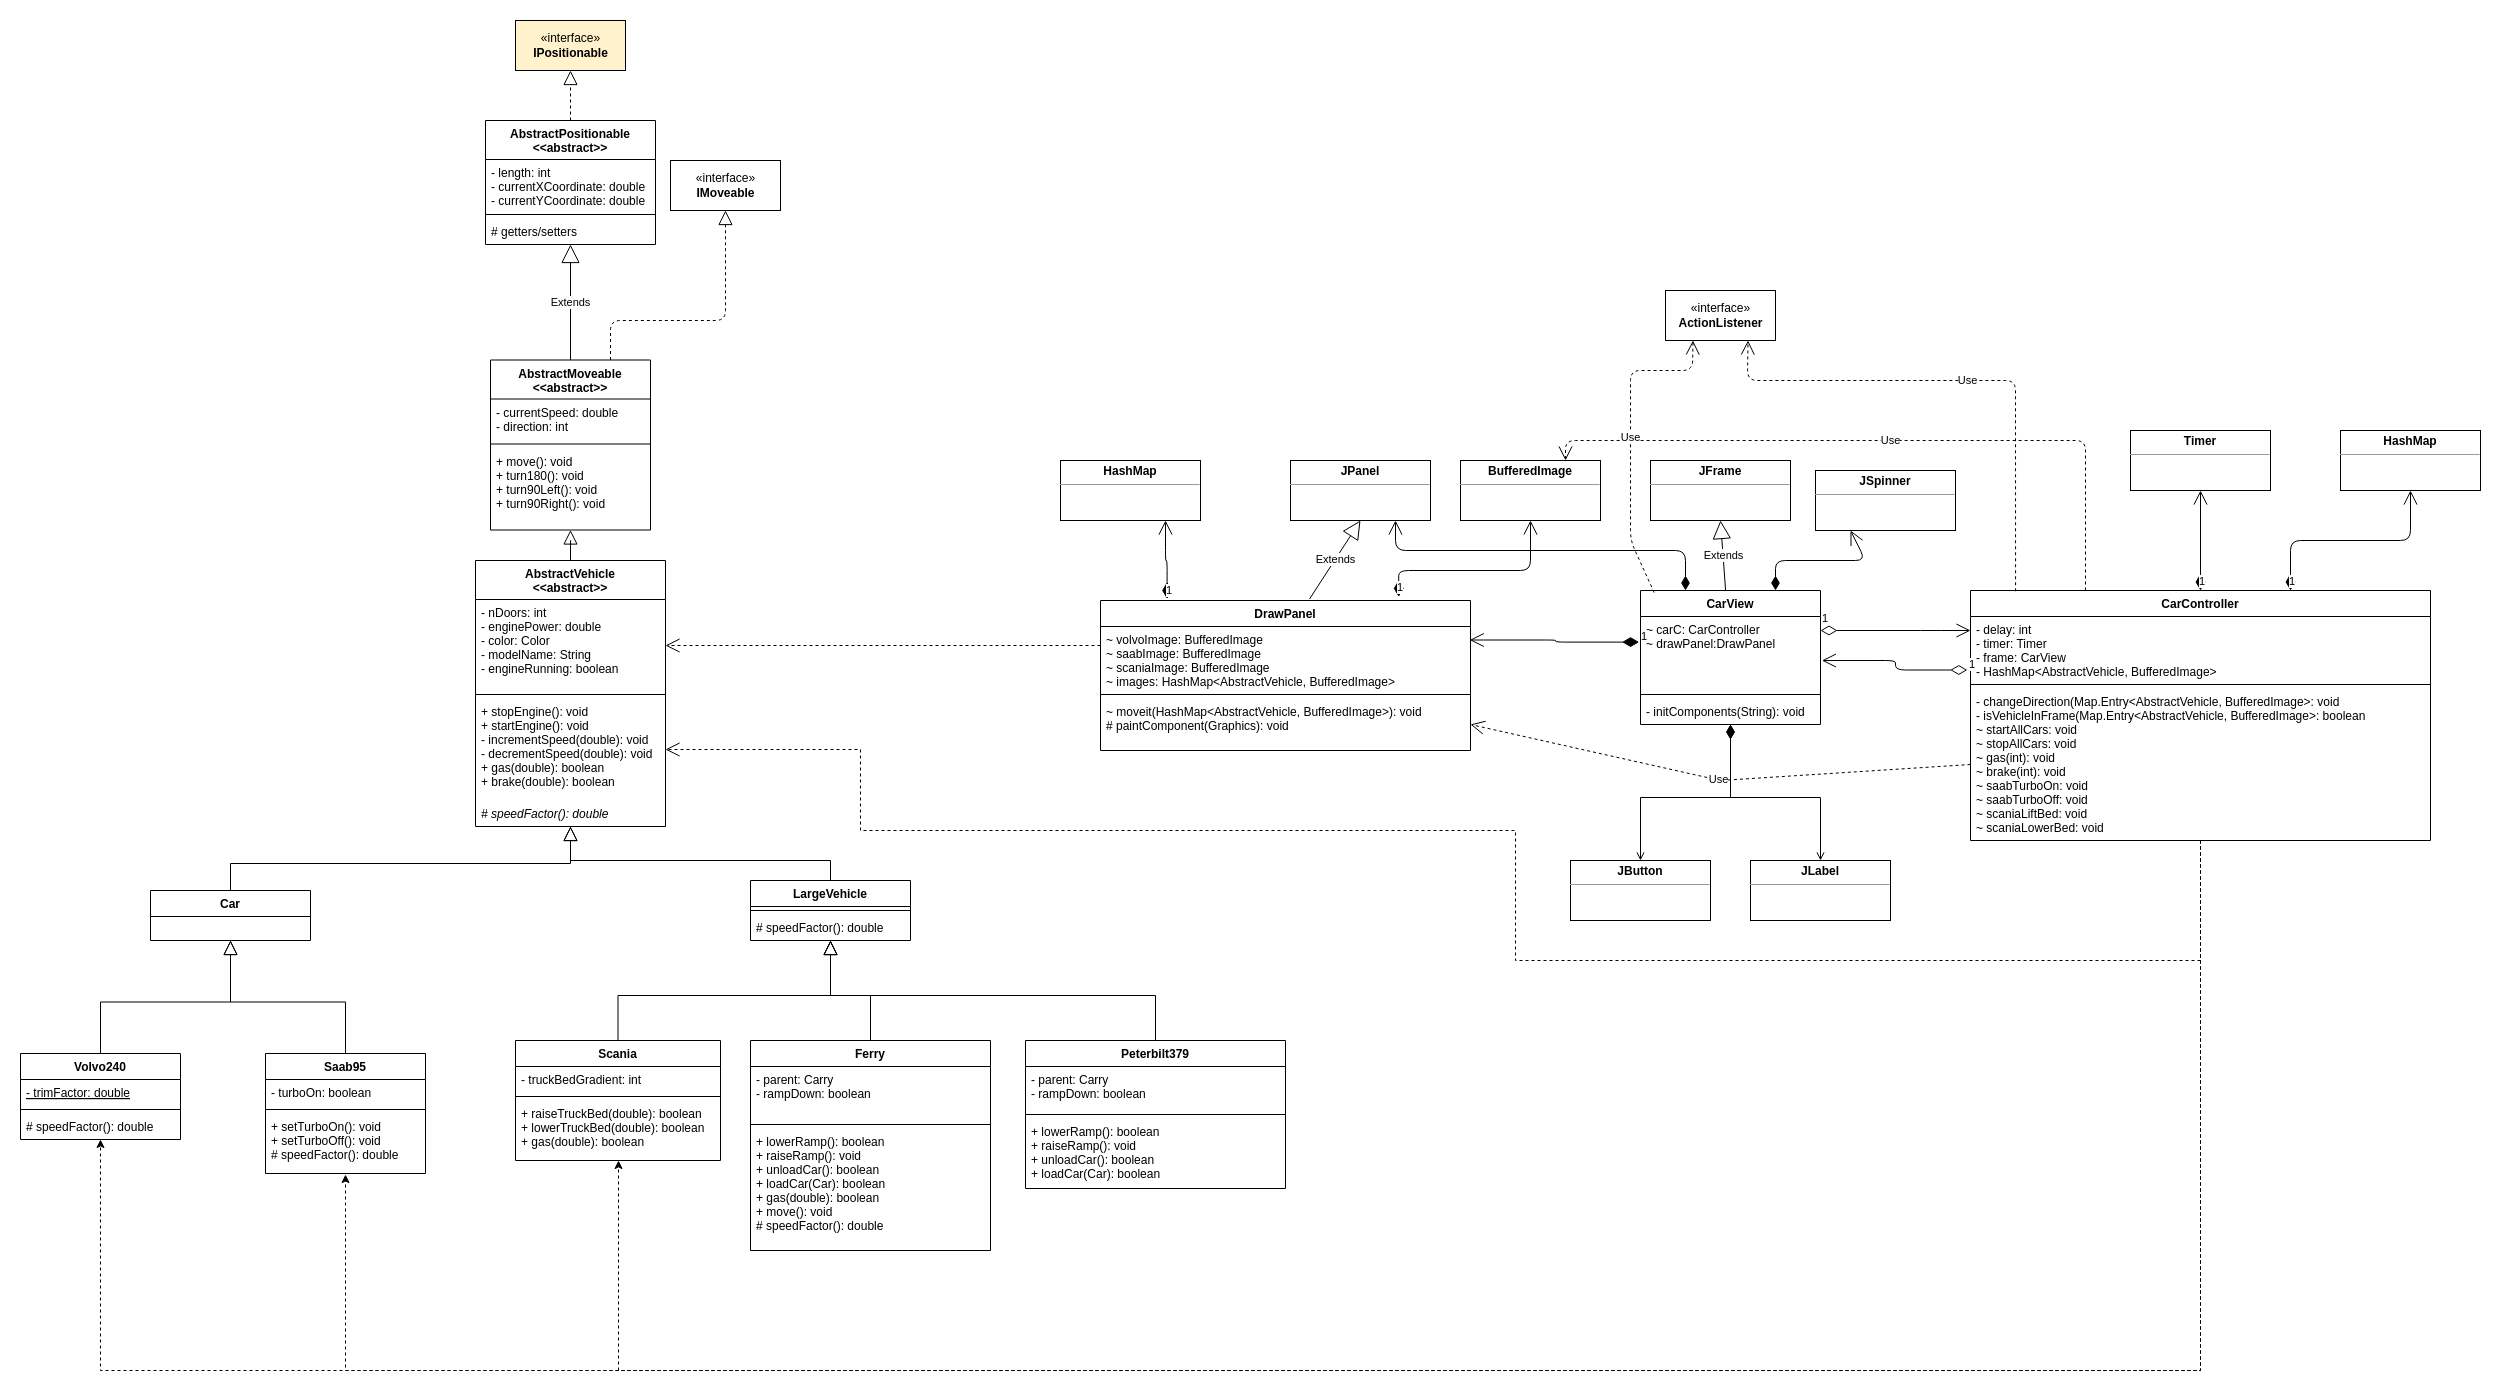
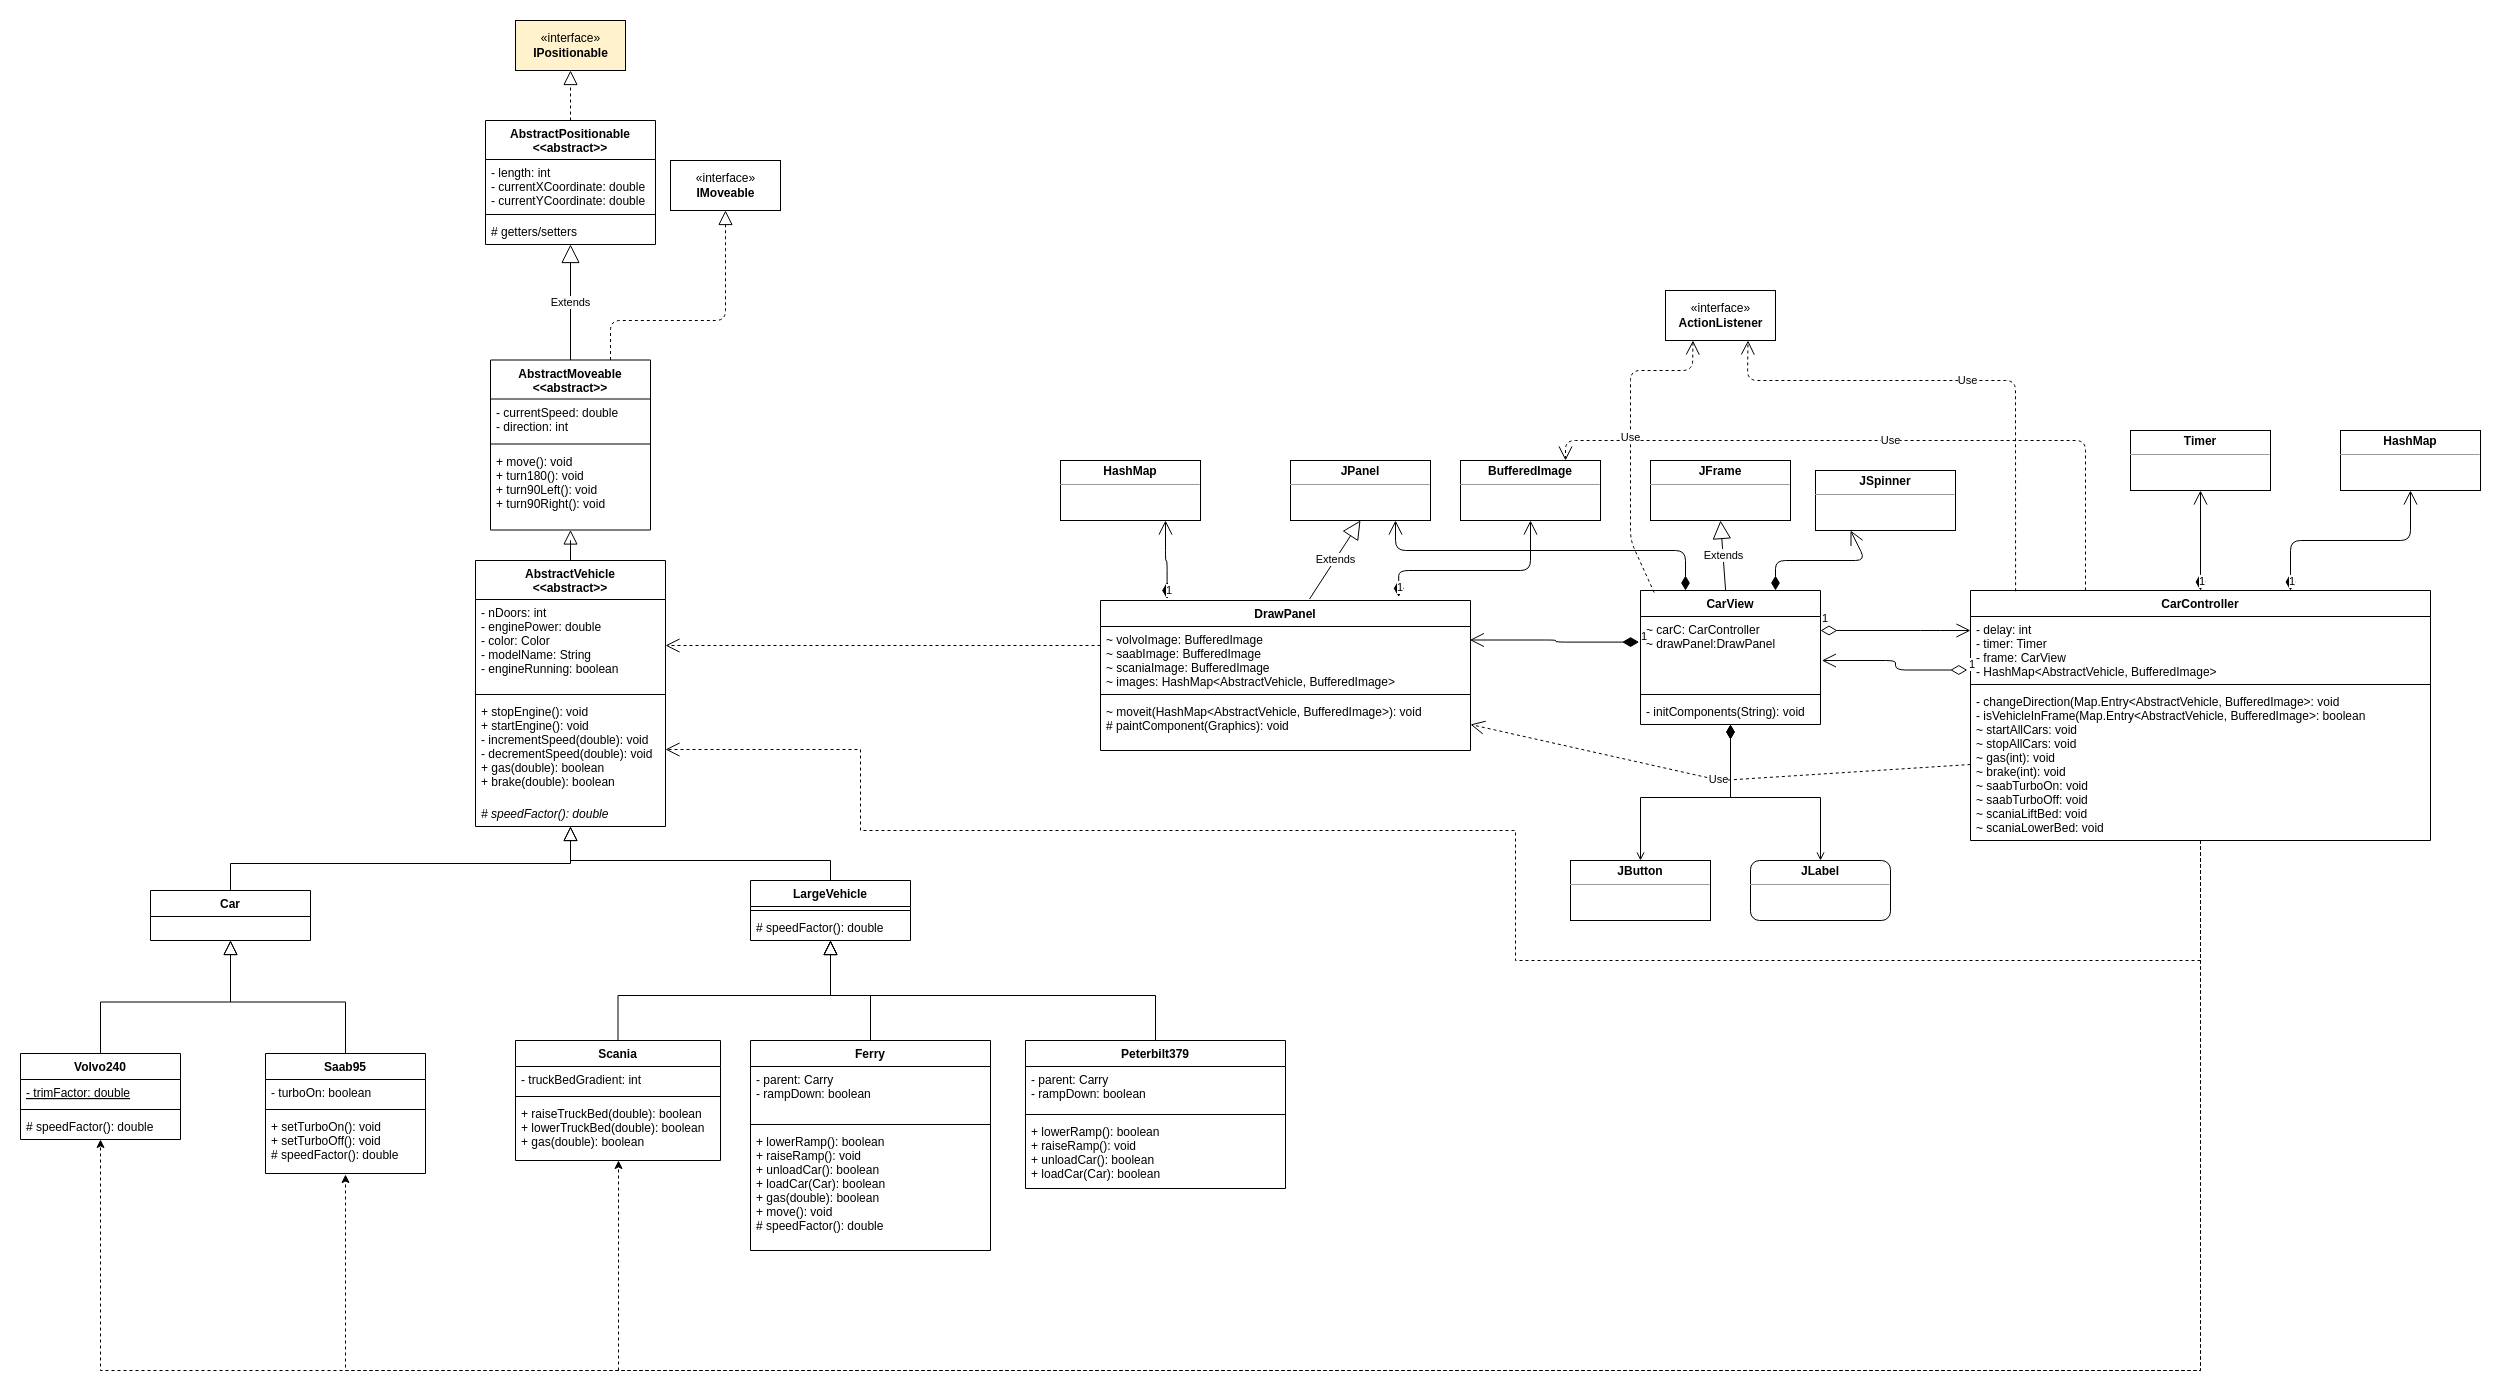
(1821, 891) -> (1821, 891)
